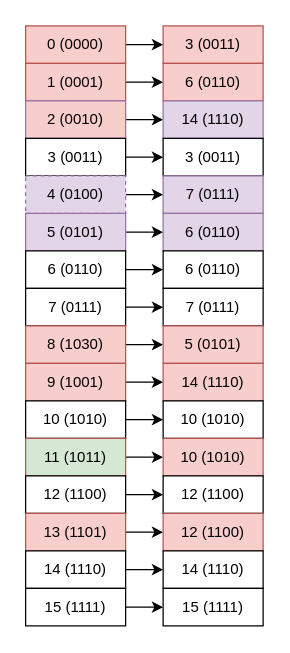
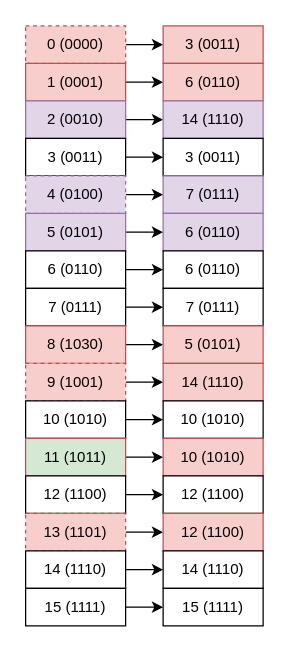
(76, 44) -> (76, 44)
(76, 119) -> (76, 119)
(76, 382) -> (76, 382)
(76, 532) -> (76, 532)
